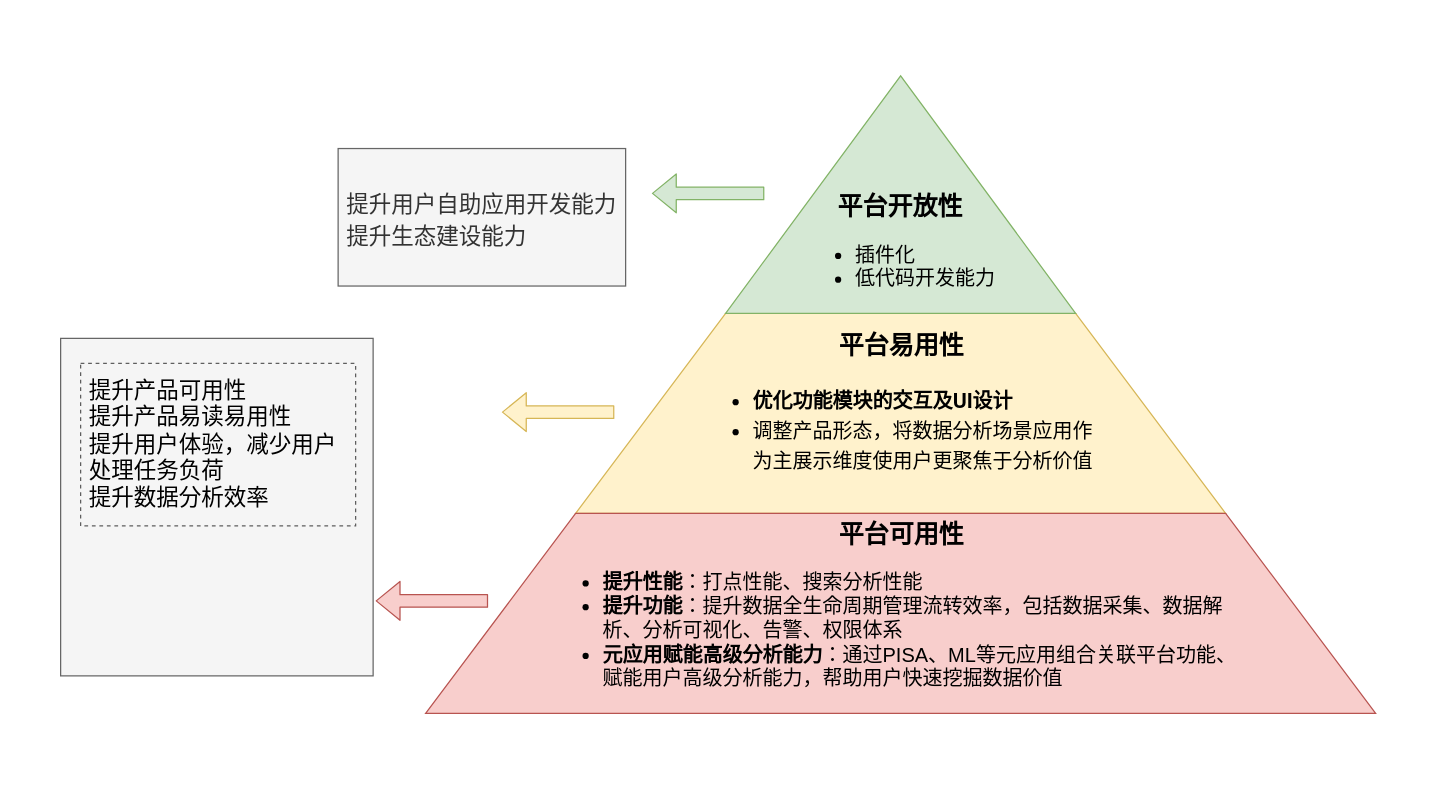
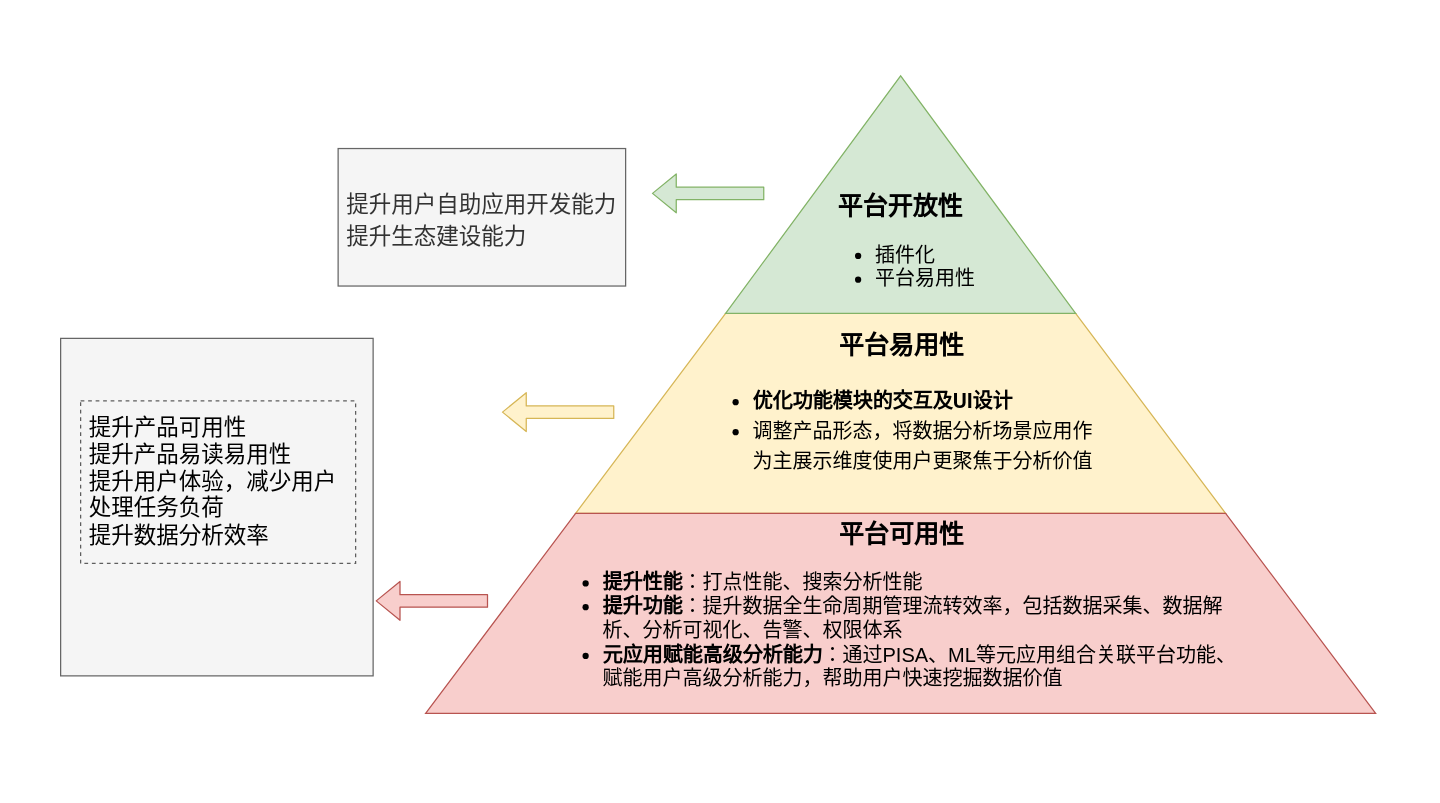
(901, 269) -> (901, 269)
(218, 444) -> (218, 482)
